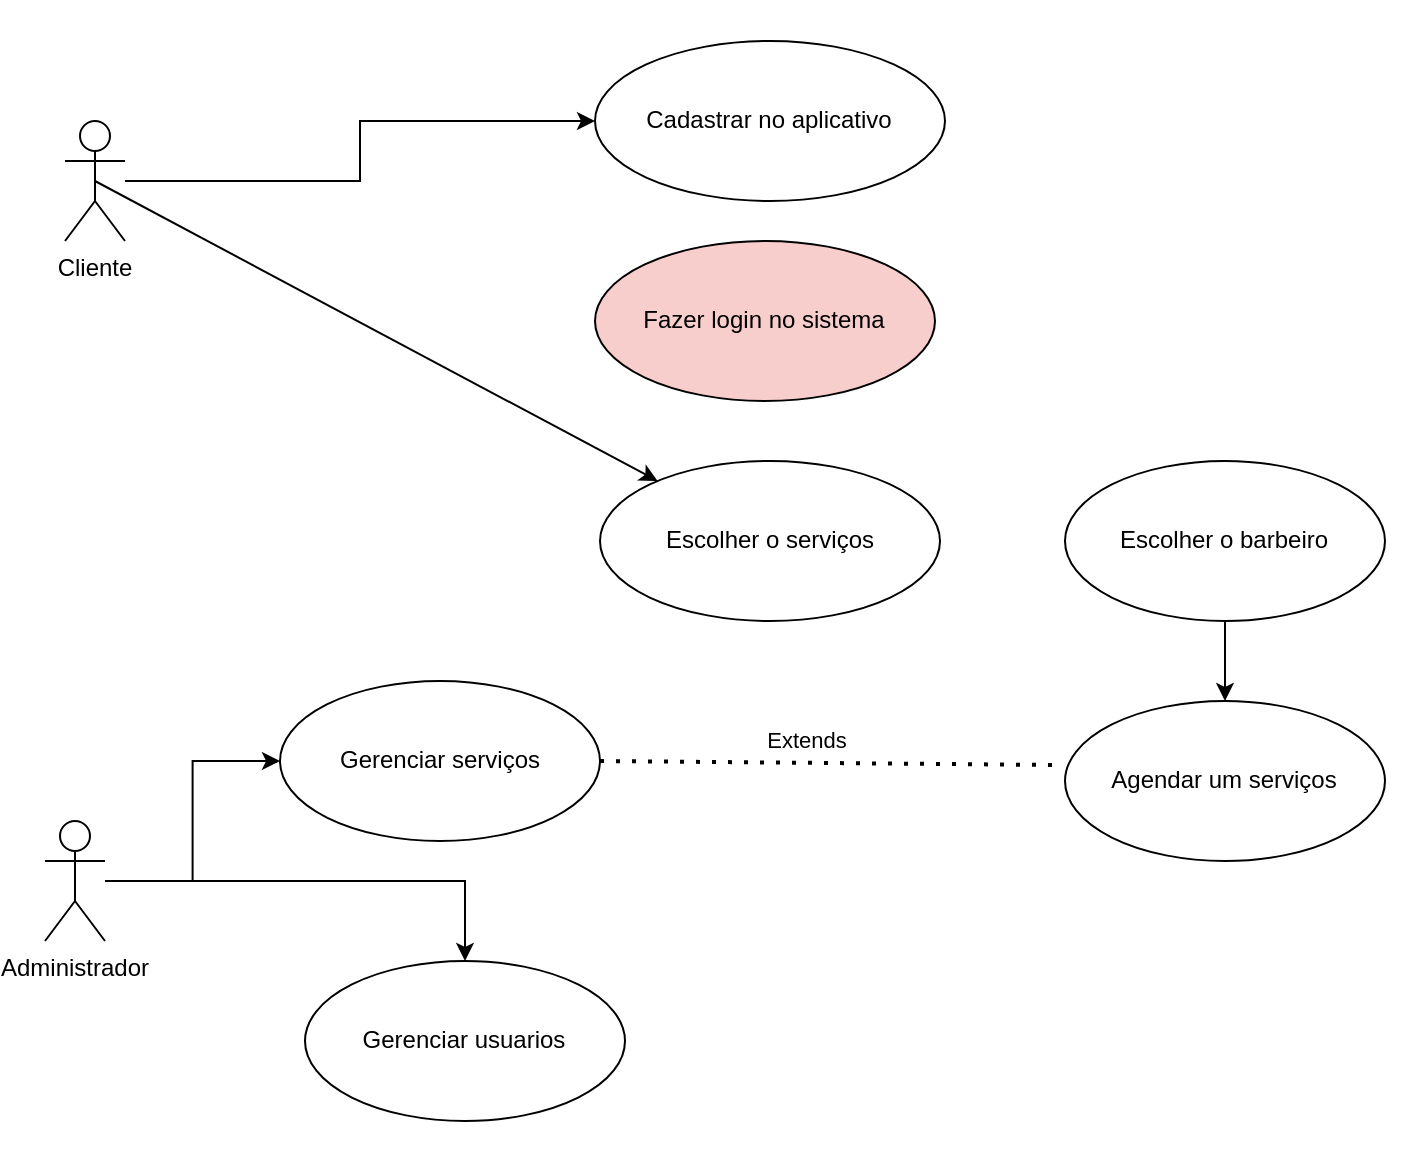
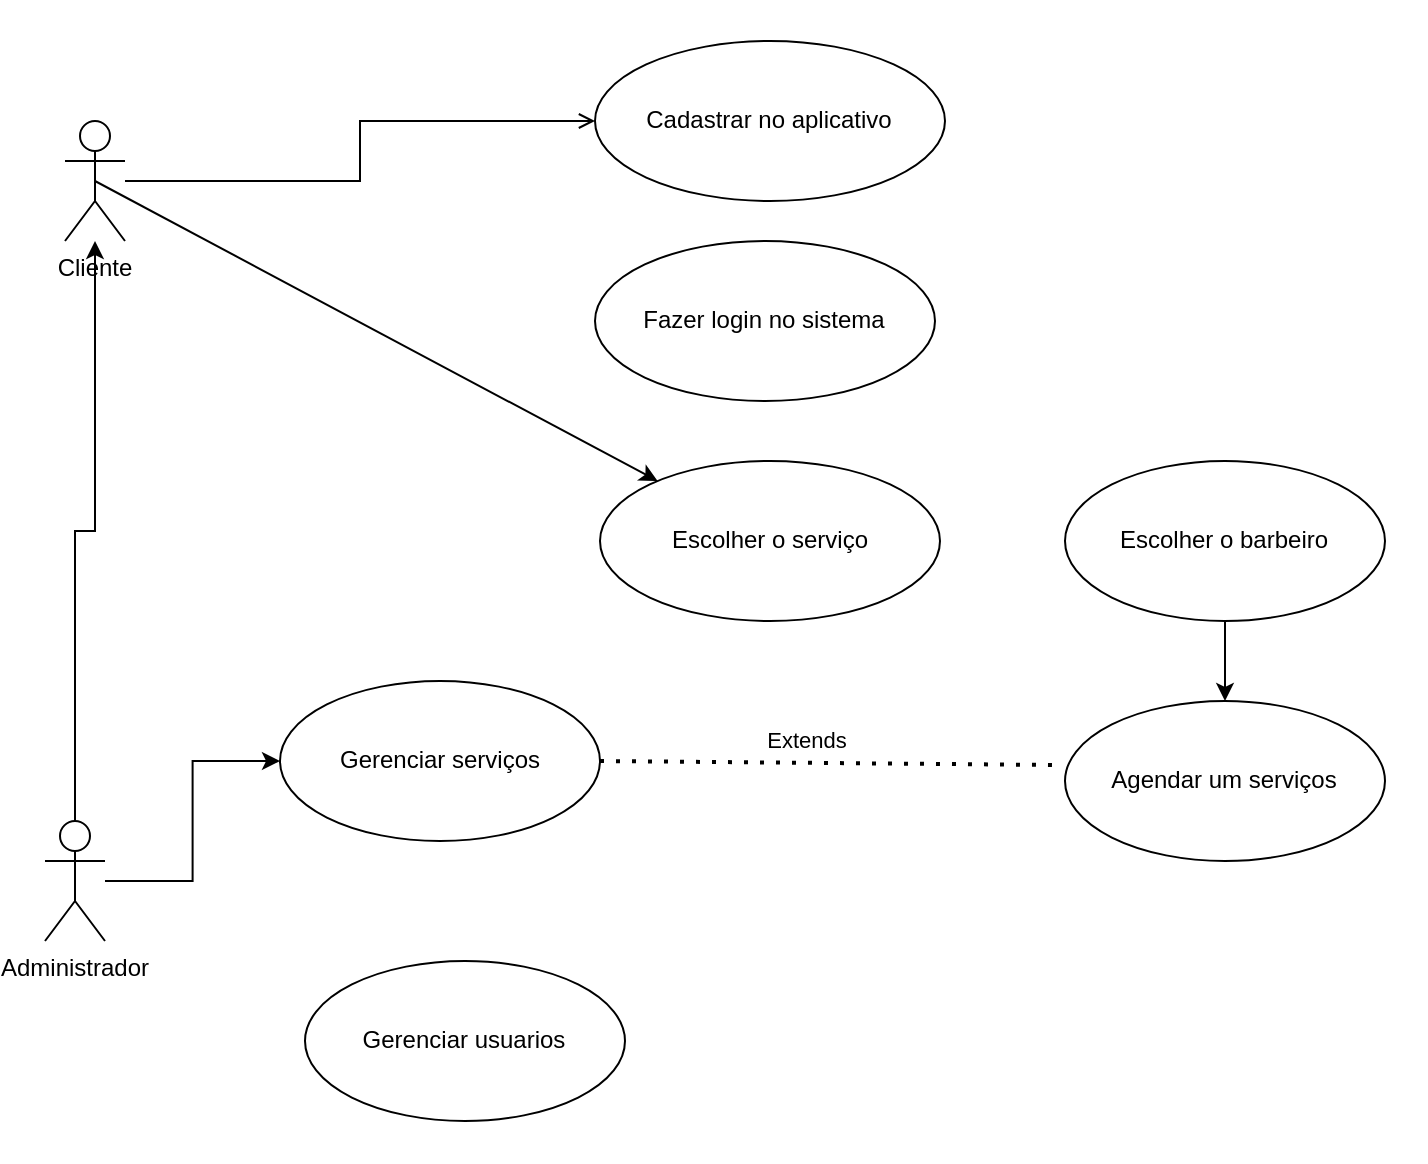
(580, 121) -> (583, 121)
(765, 321) -> (765, 321)
(771, 541) -> (771, 541)
(363, 881) -> (78, 531)
